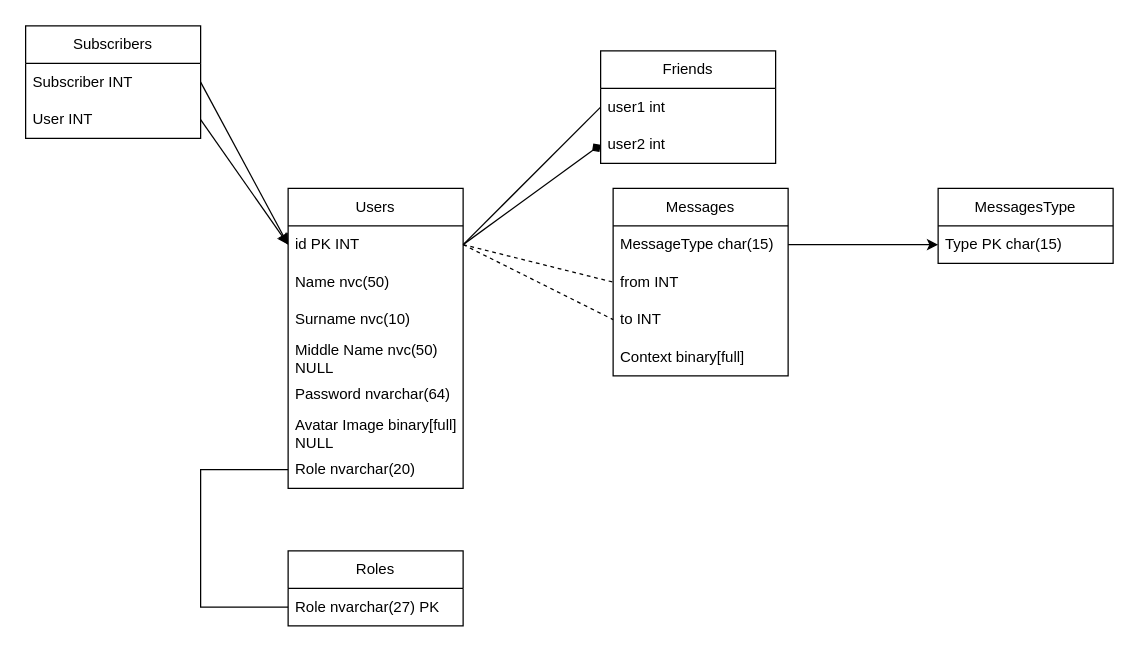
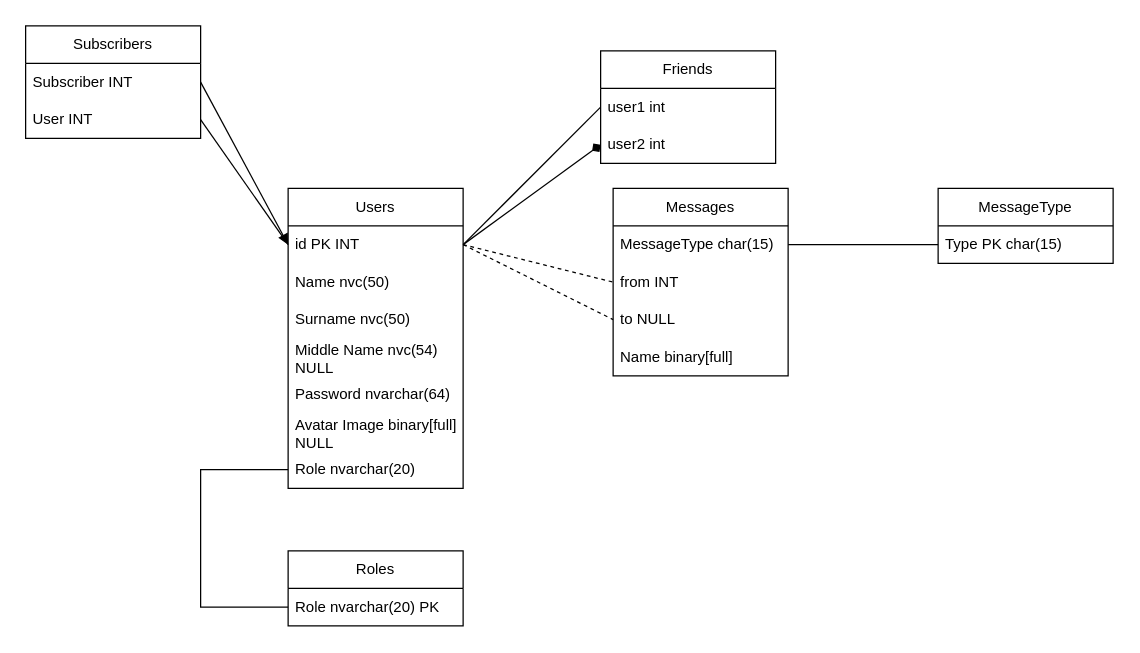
(1026, 207) -> (1026, 207)
(284, 238) -> (285, 240)
(928, 244) -> (931, 244)
(357, 319) -> (357, 319)
(644, 319) -> (648, 319)
(377, 357) -> (377, 357)
(697, 357) -> (684, 357)
(374, 607) -> (374, 607)
